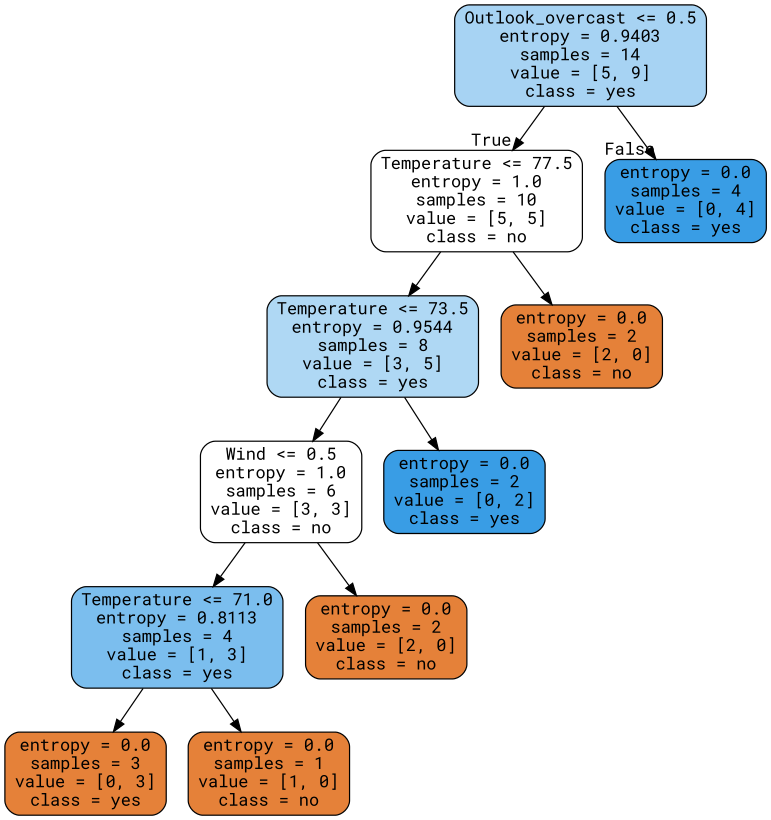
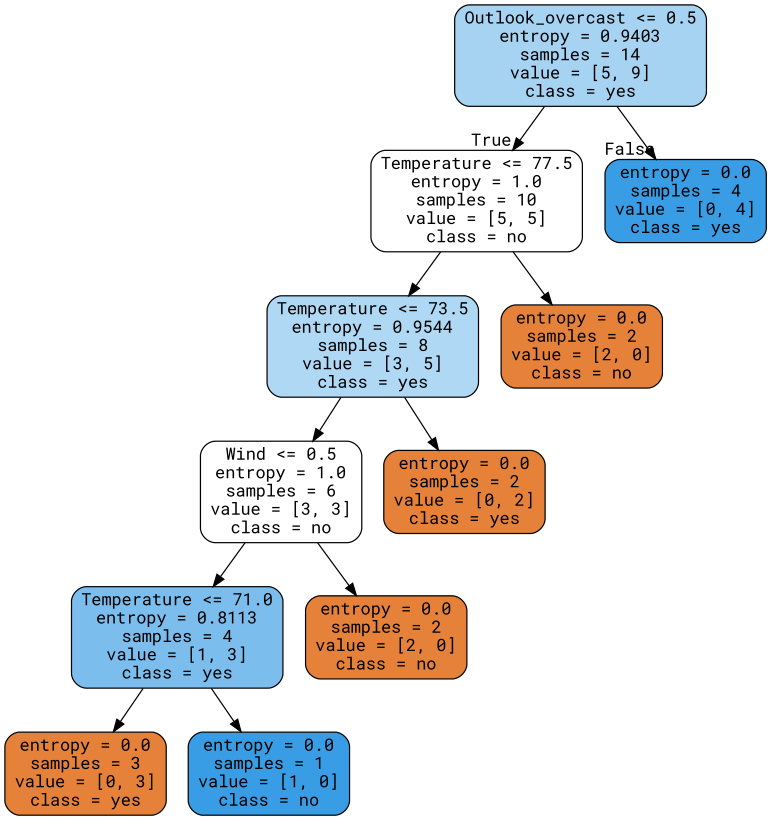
(464, 492) -> (464, 492)
(269, 774) -> (269, 774)
